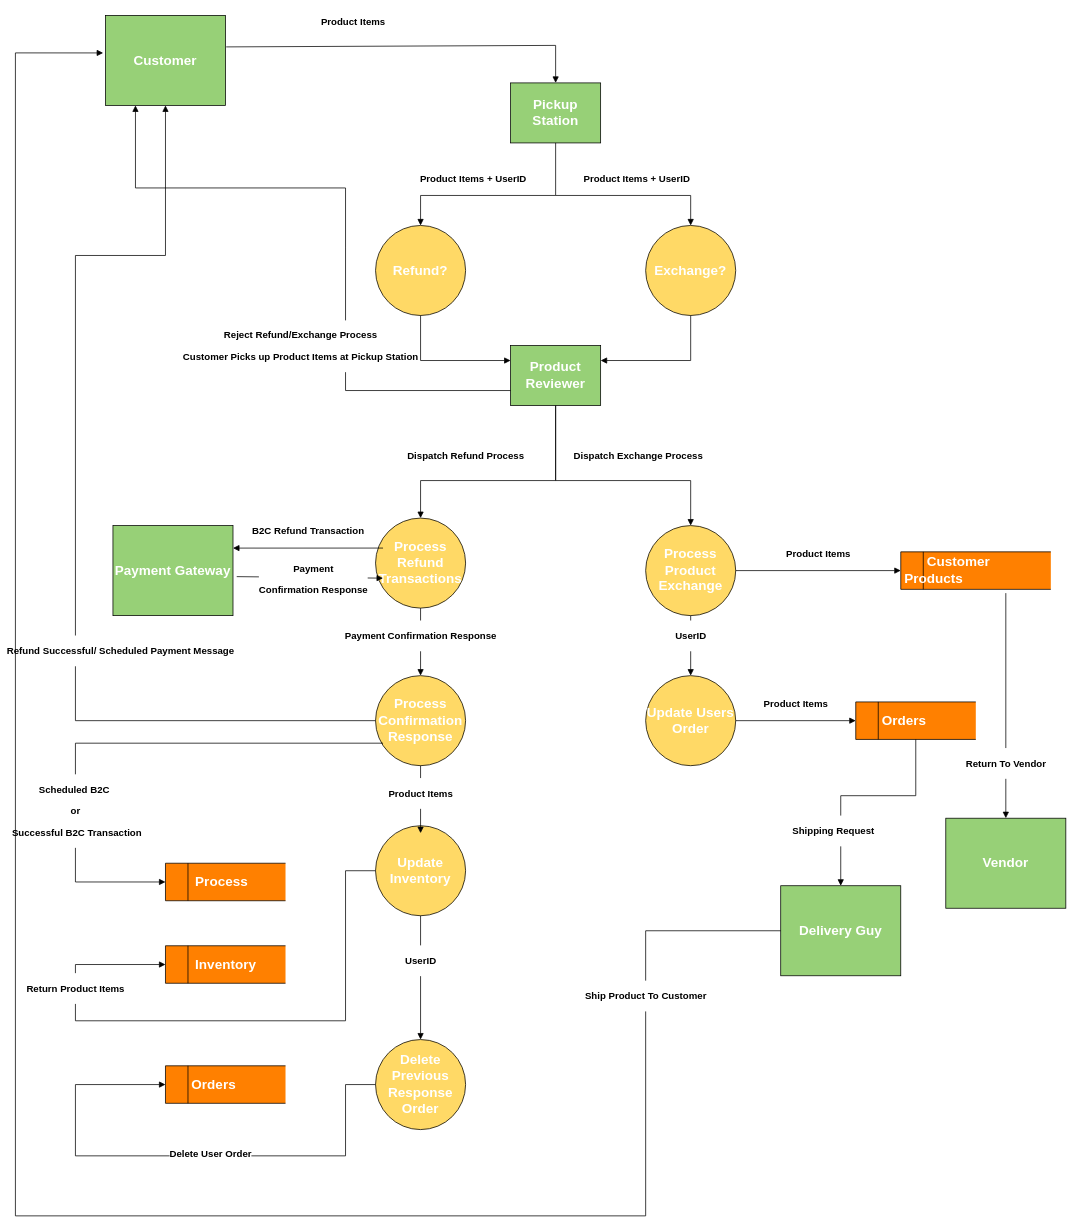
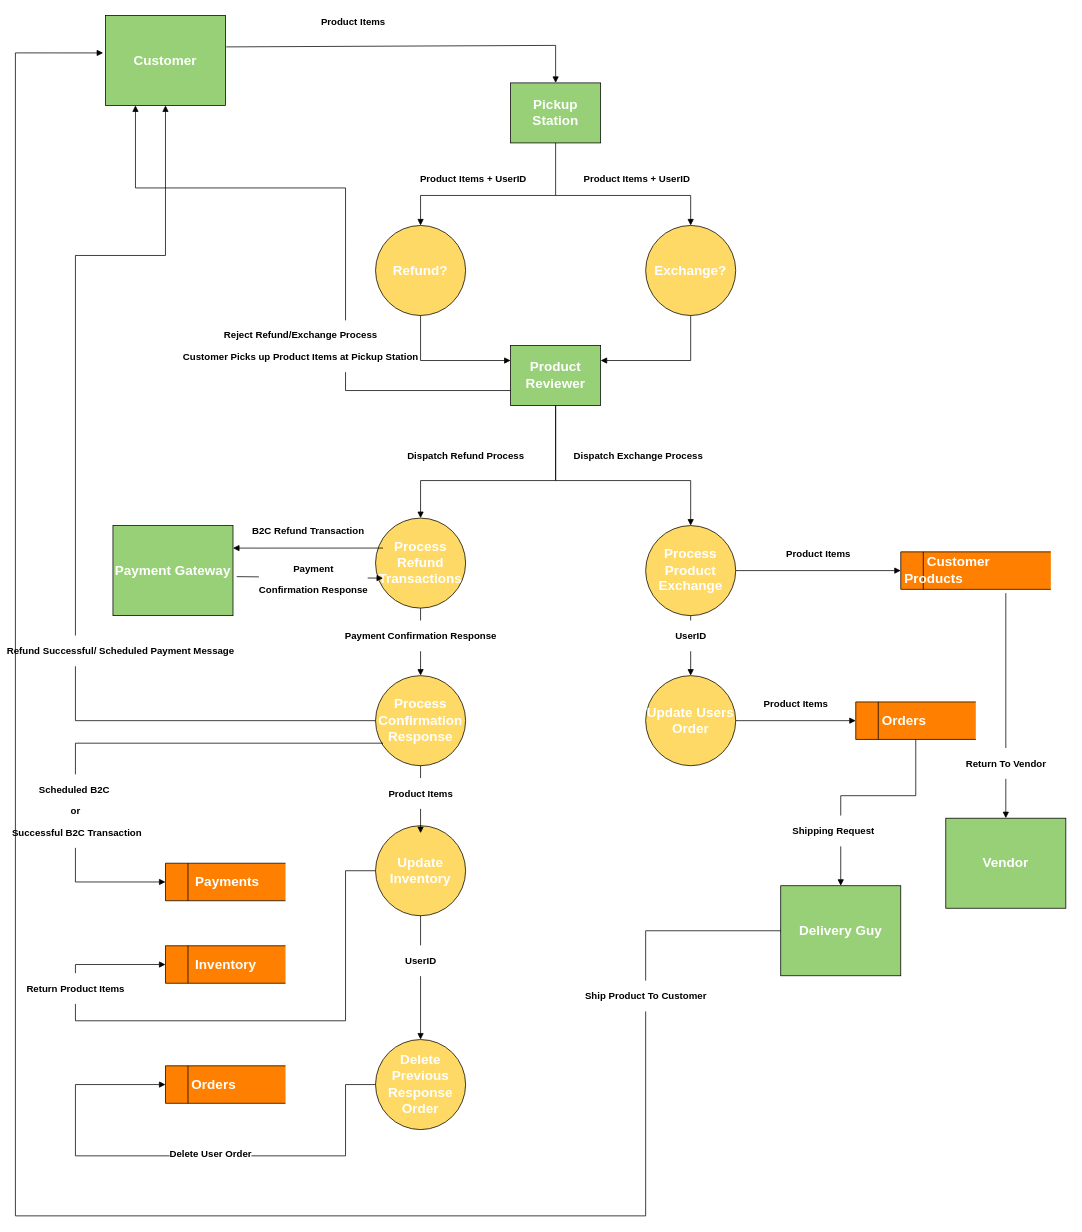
(187, 882) -> (189, 882)
